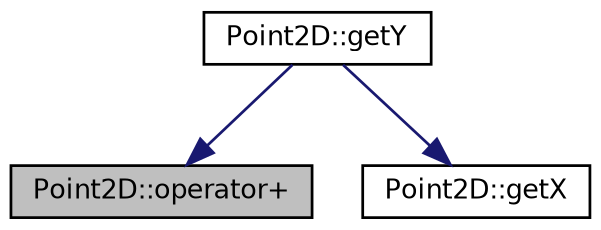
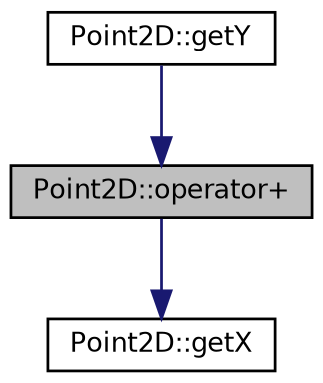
(387, 105) -> (162, 254)
